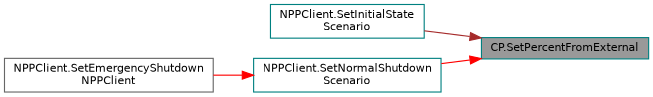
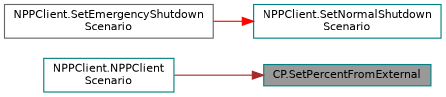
(347, 21) -> (109, 75)
(456, 62) -> none
(109, 75) -> (109, 21)
